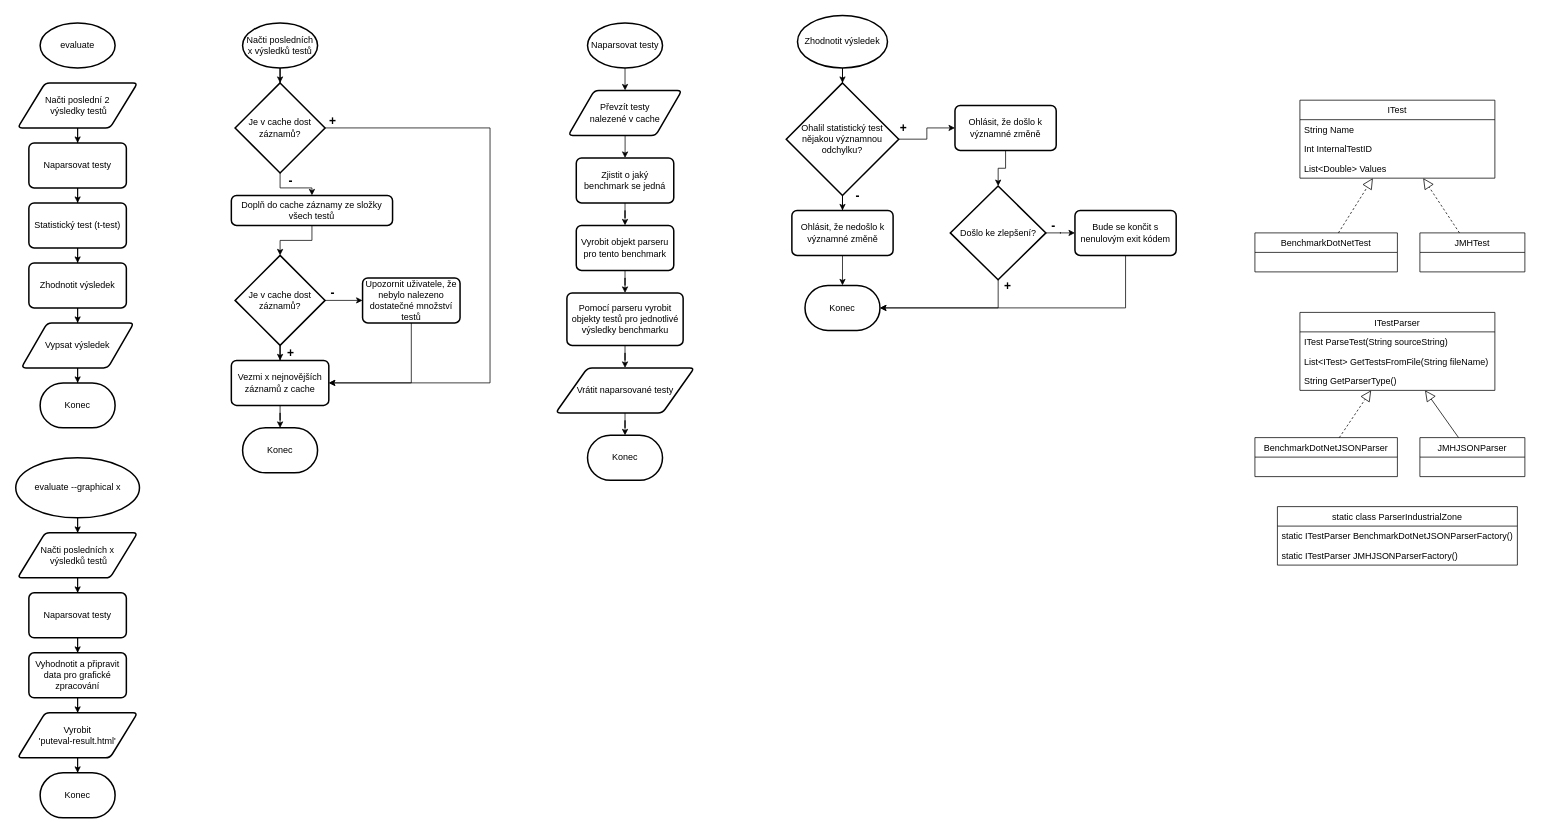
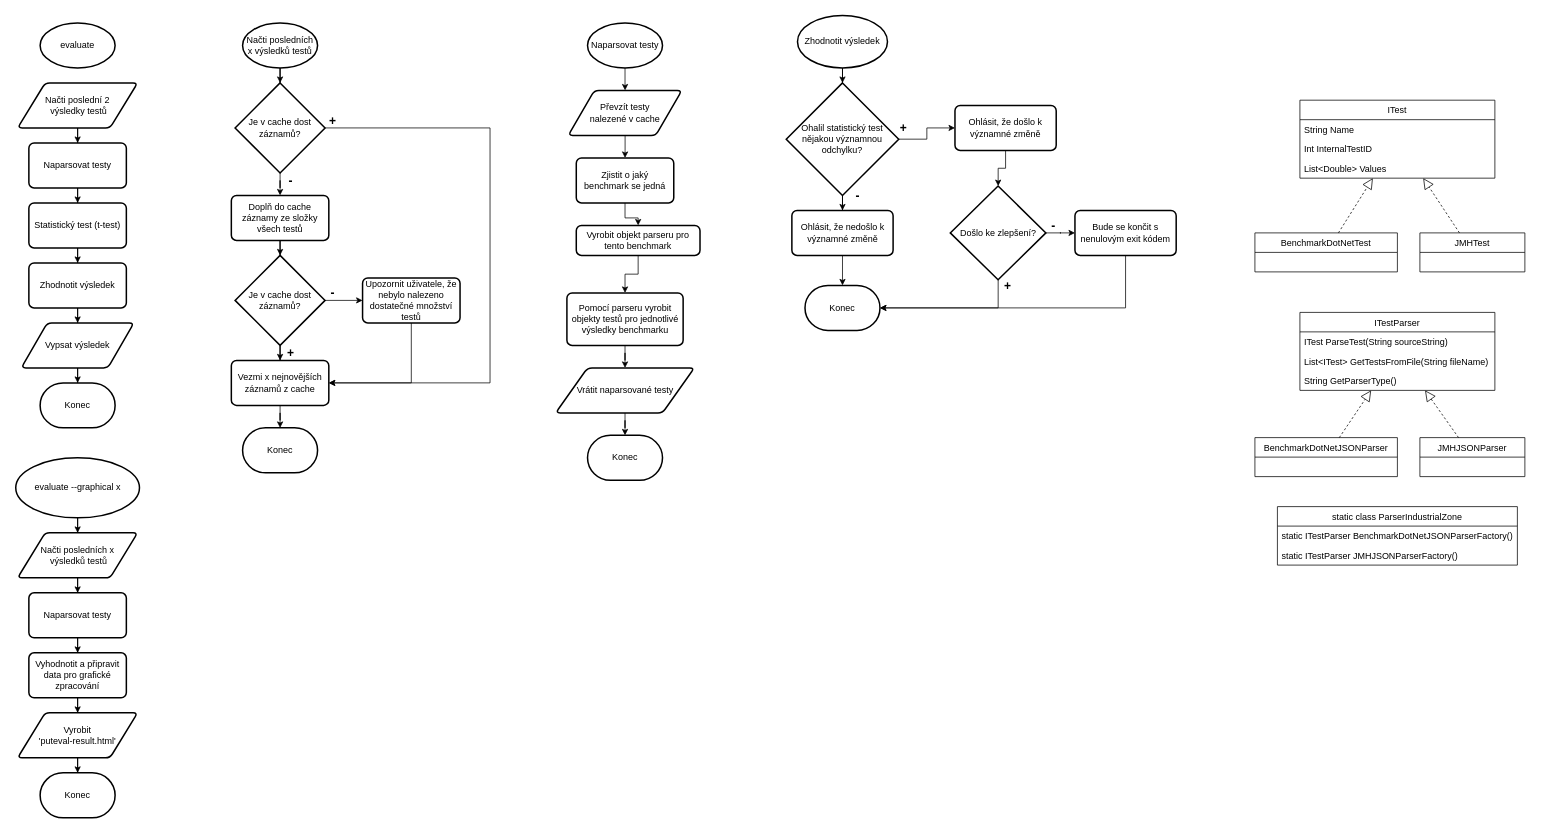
(312, 210) -> (280, 218)
(625, 248) -> (638, 240)
(1444, 417) -> (1444, 417)
